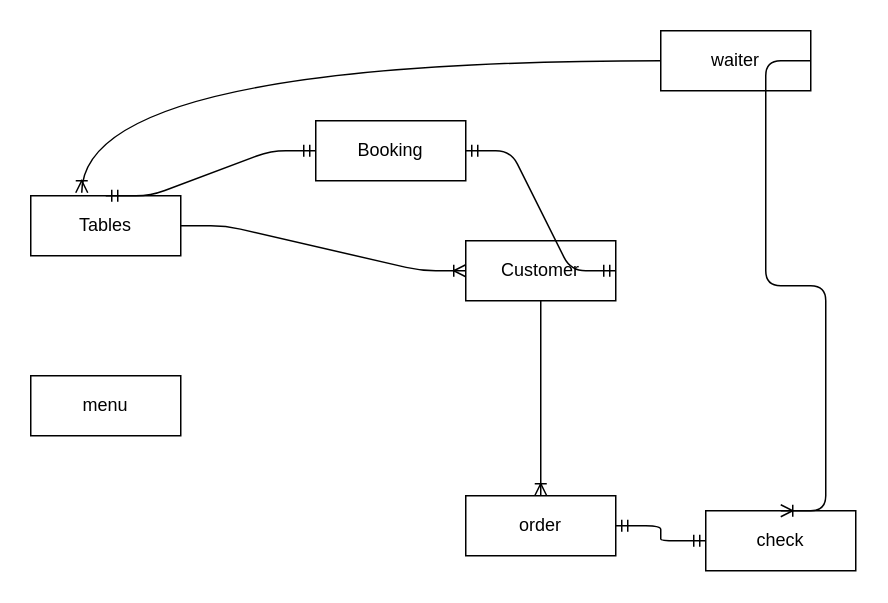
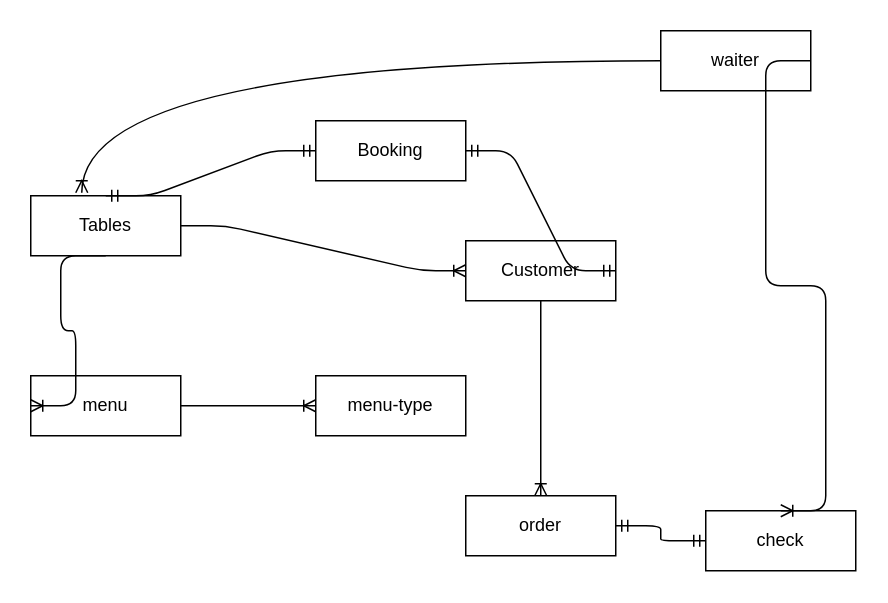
none -> (76, 348)
none -> (248, 406)
none -> (391, 406)
